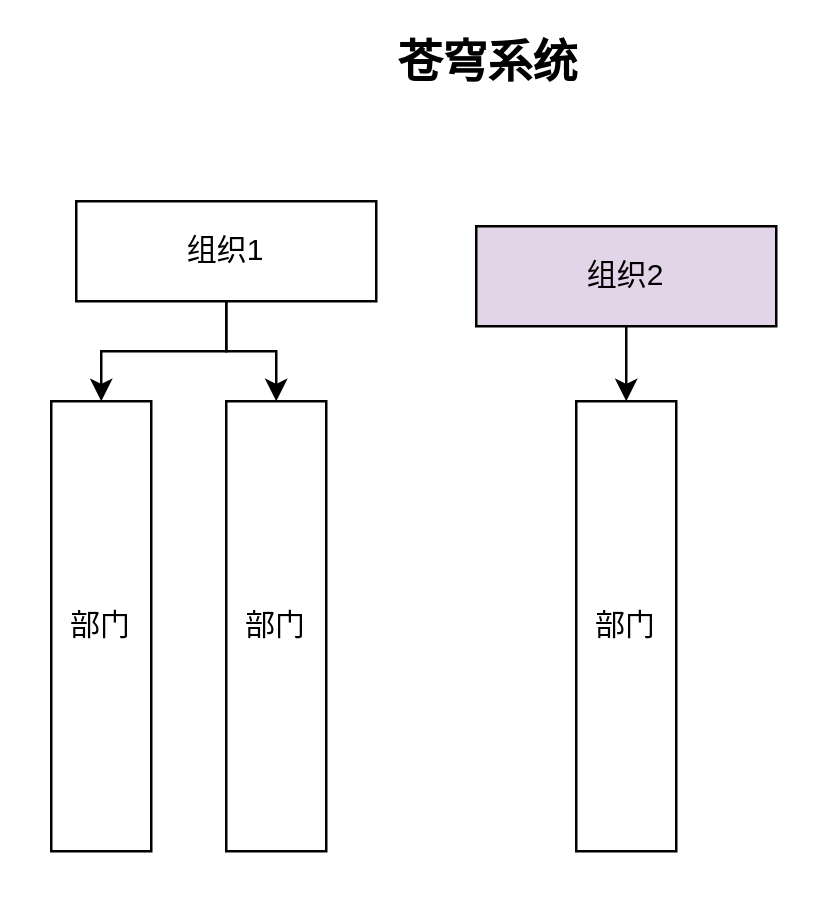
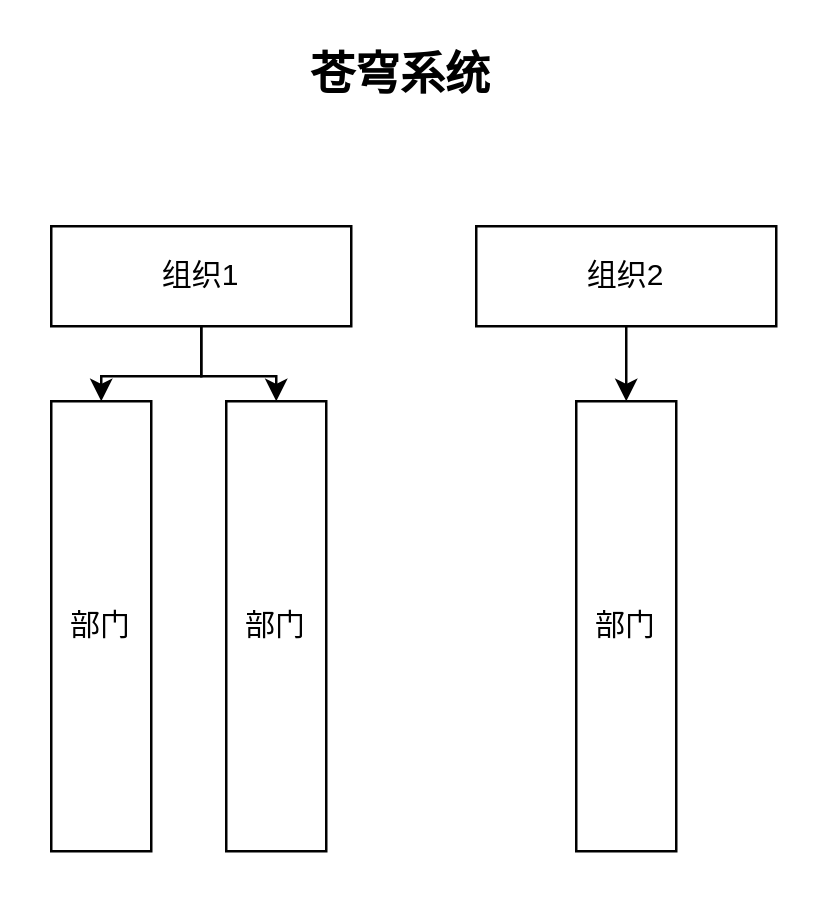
(489, 64) -> (401, 76)
(226, 251) -> (201, 276)
(626, 276) -> (626, 276)
